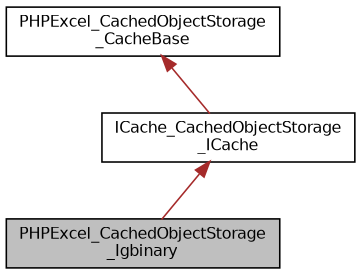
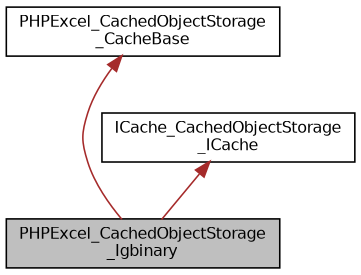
(191, 91) -> (84, 146)
